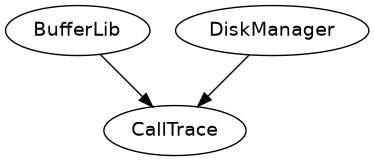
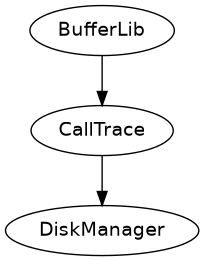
(228, 76) -> (102, 174)
